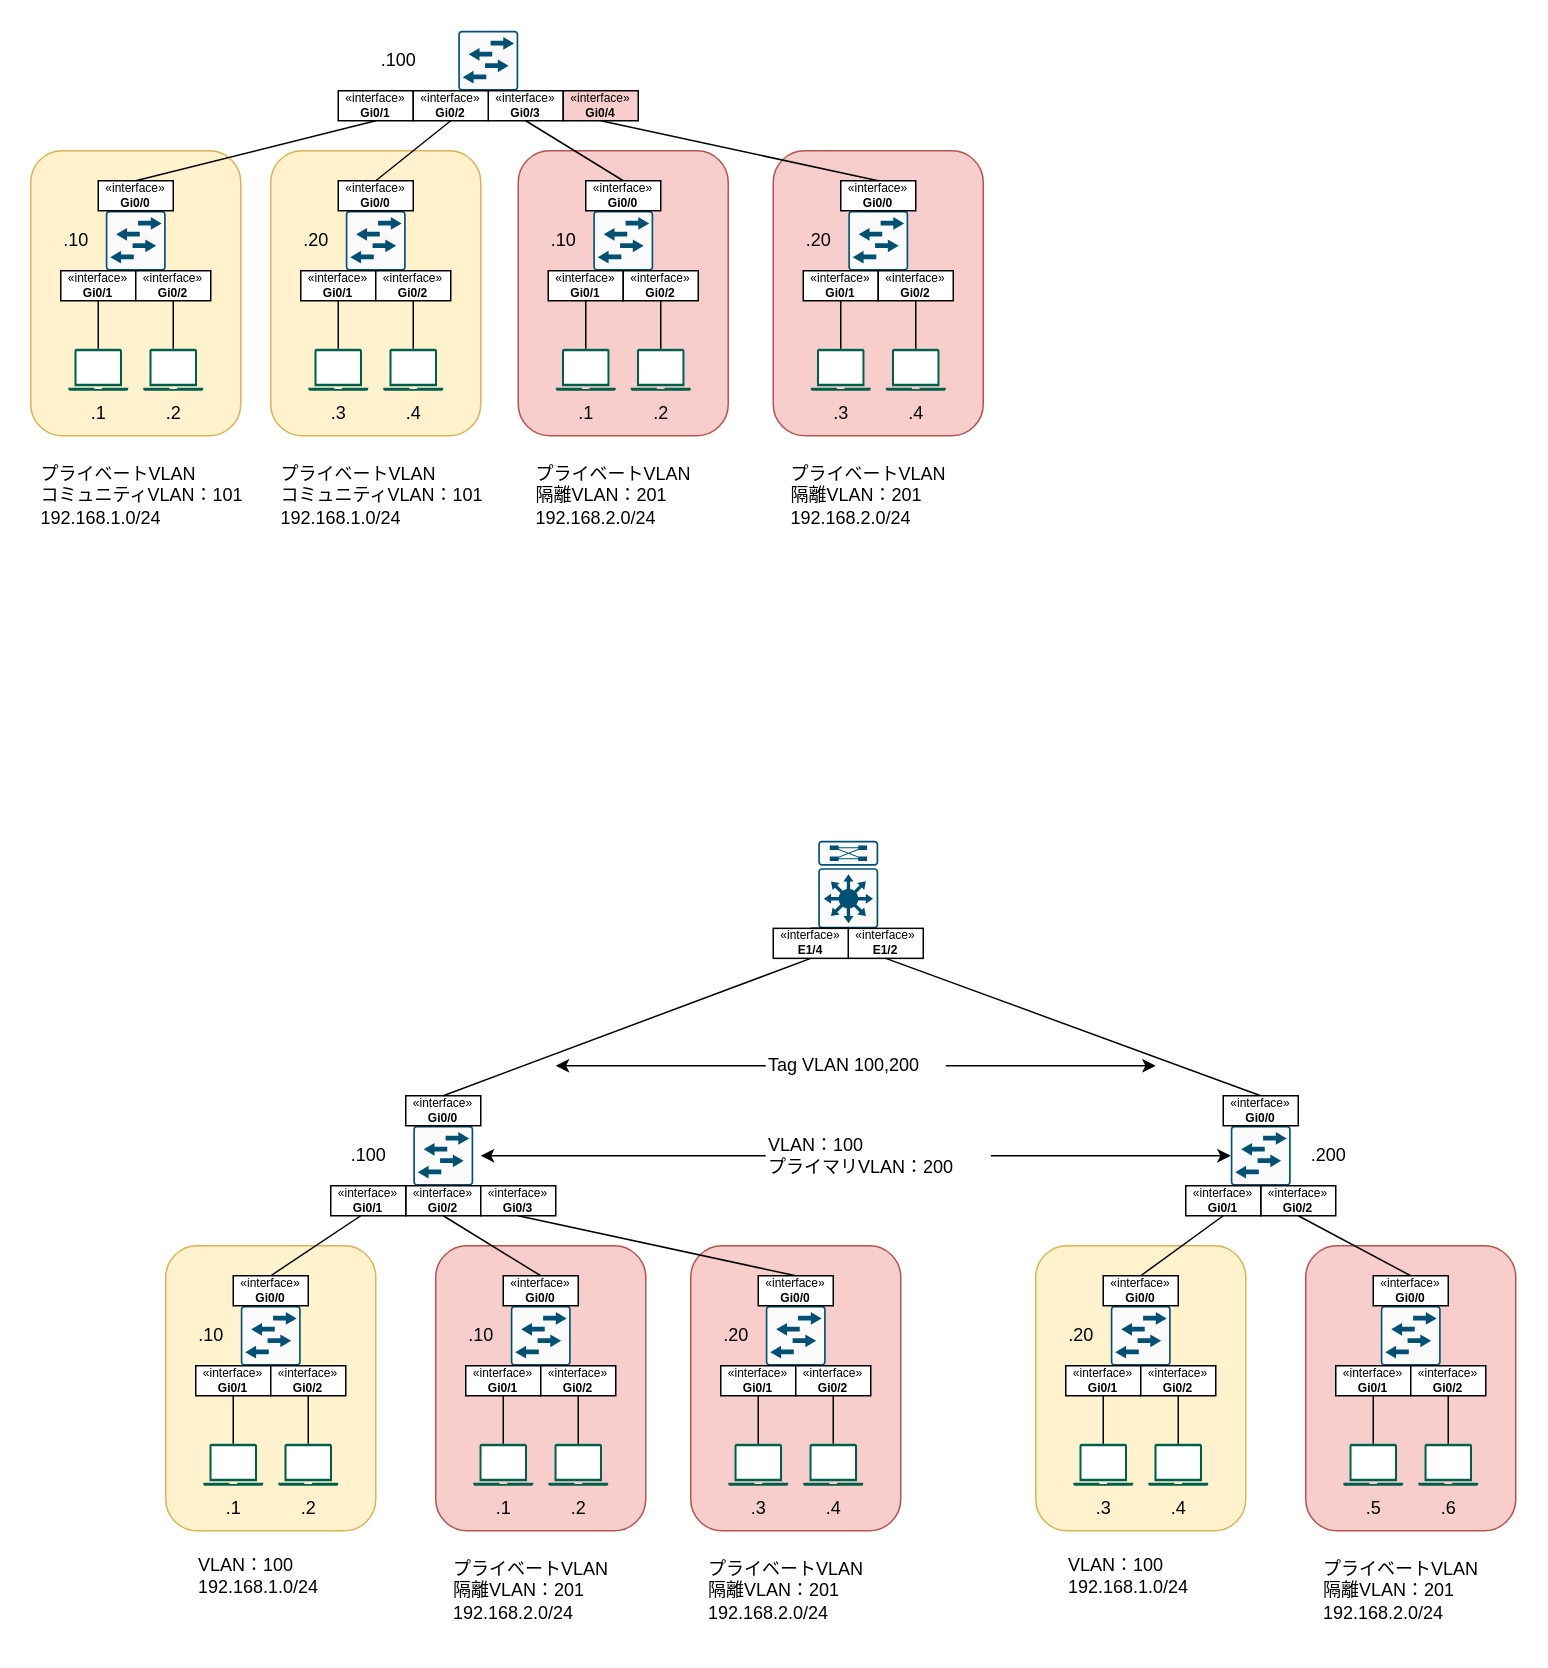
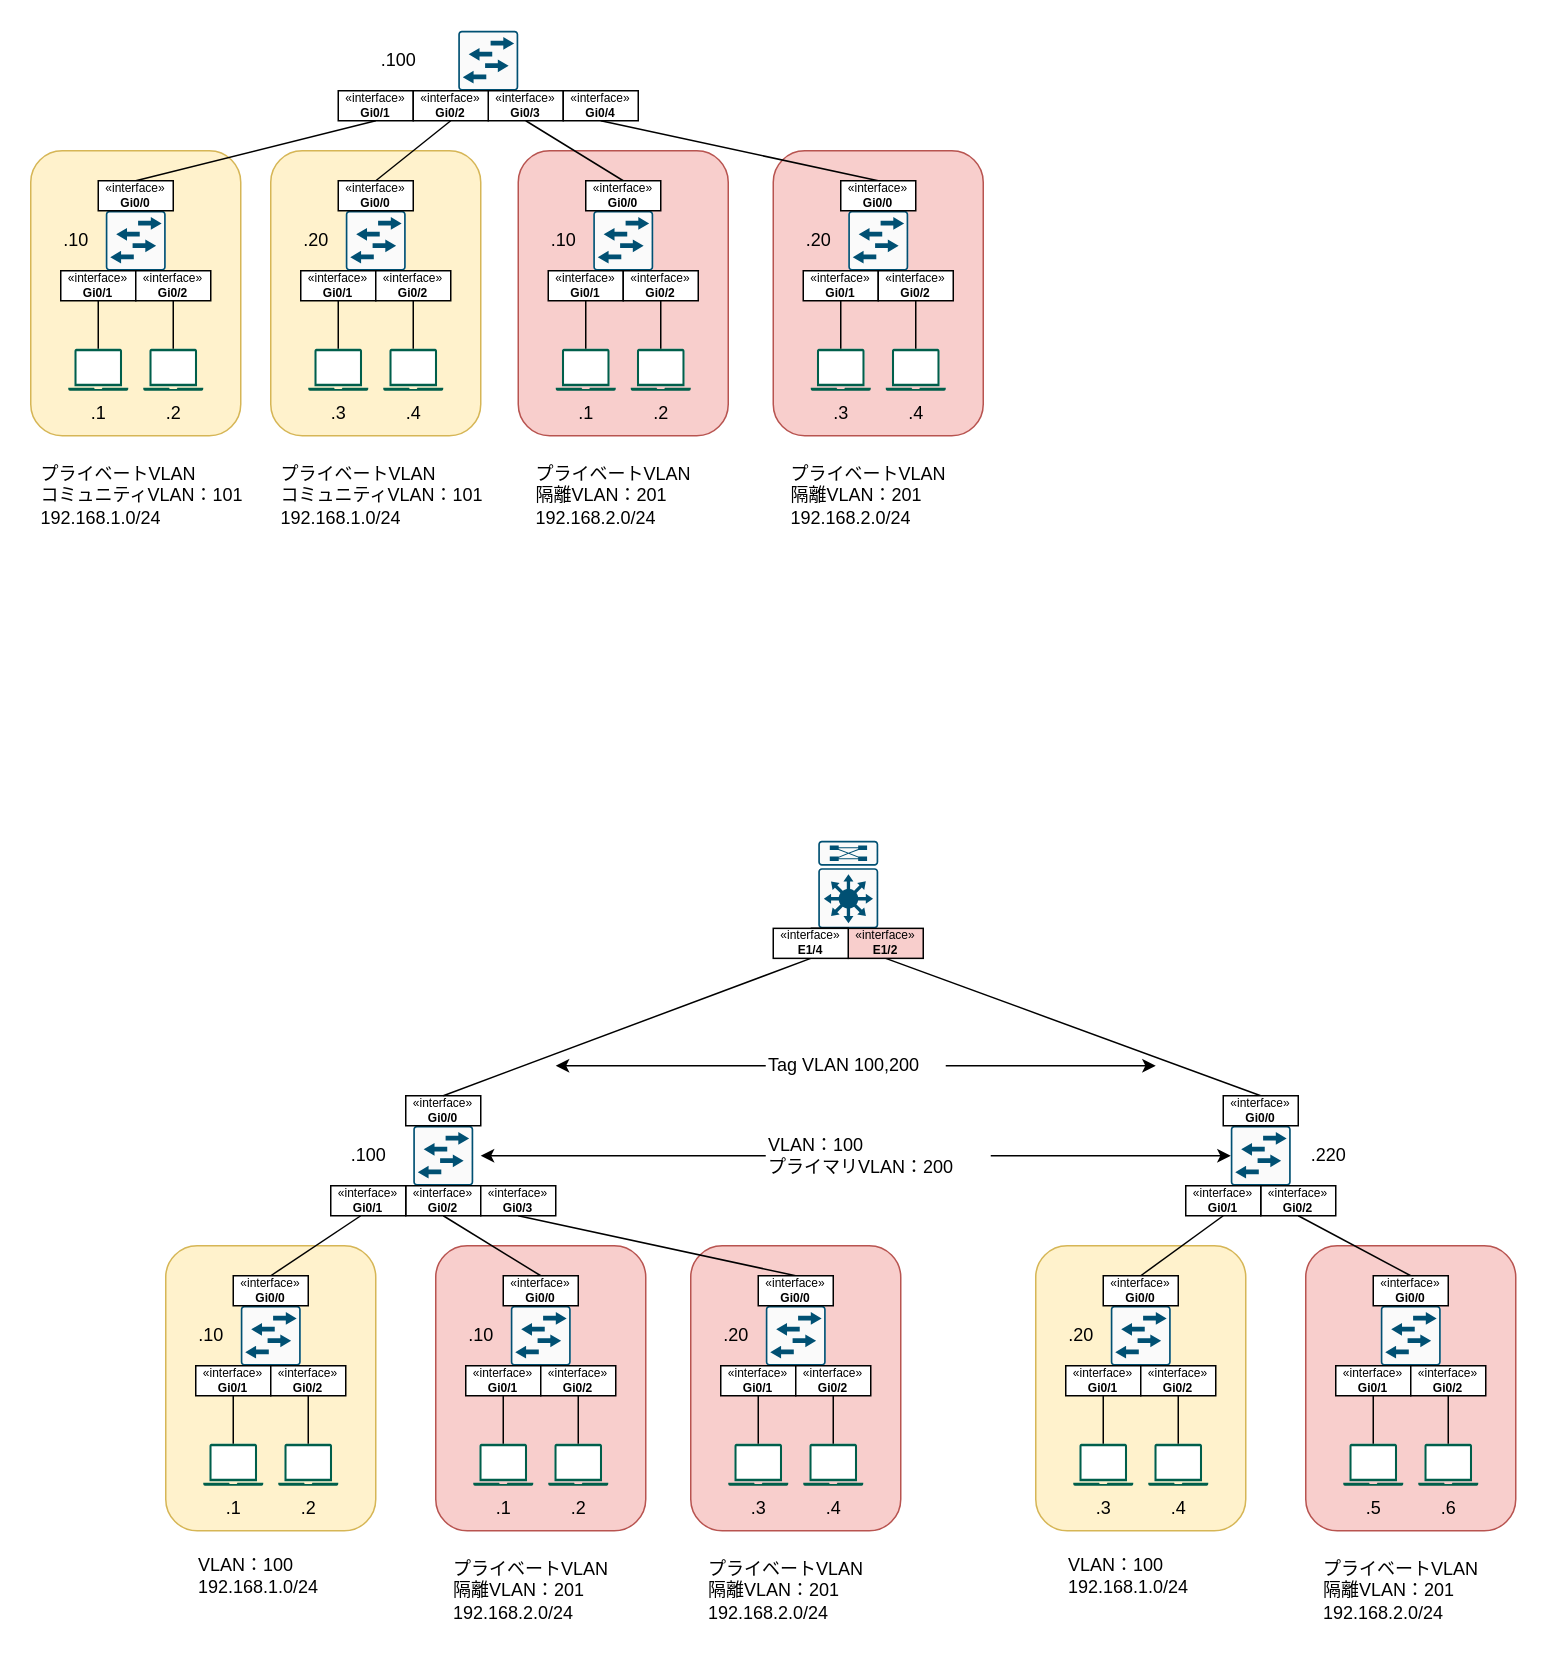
(601, 106) -> (601, 106)
(886, 943) -> (886, 943)
(1329, 1156) -> (1329, 1156)
